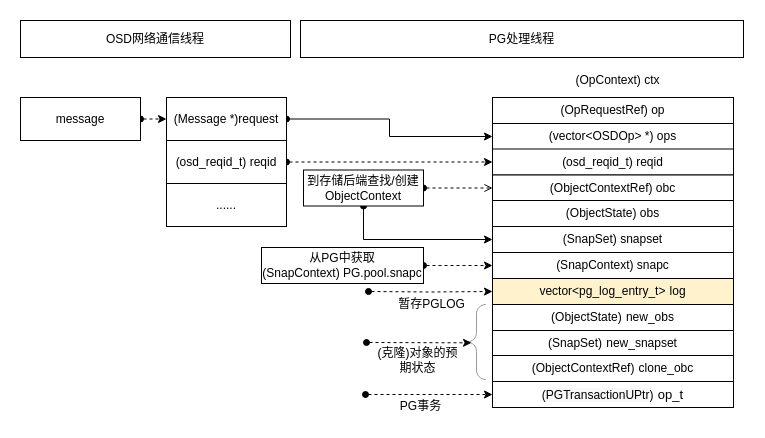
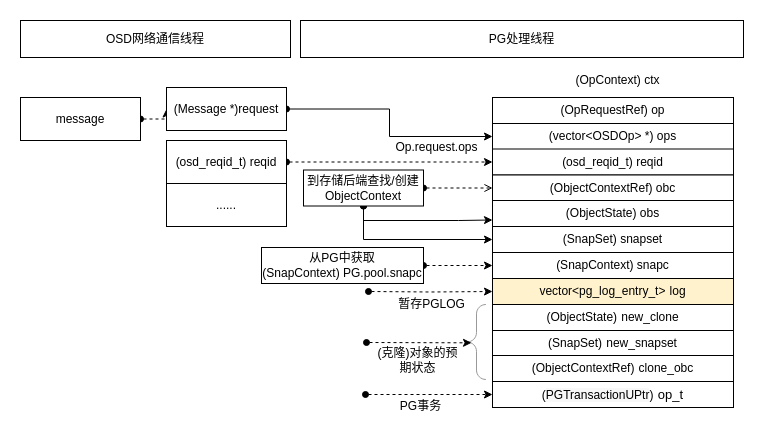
(227, 119) -> (227, 109)
none -> (437, 148)
none -> (426, 221)
(613, 318) -> (613, 318)
